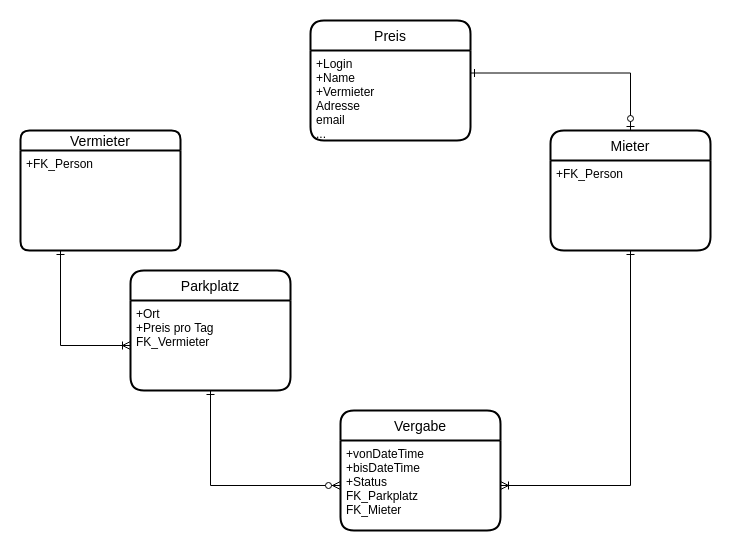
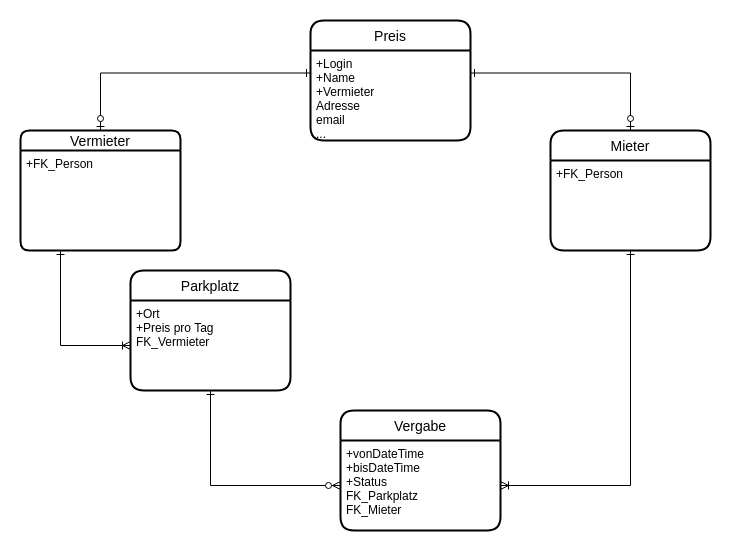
none -> (176, 73)
